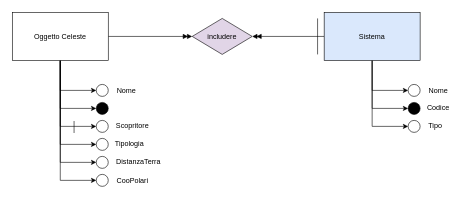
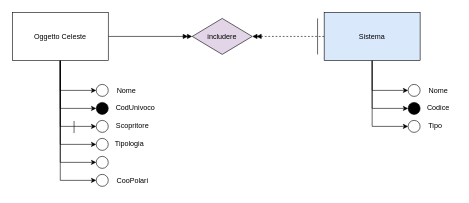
(293, 36) -> (293, 36)
none -> (135, 108)
(138, 162) -> none
